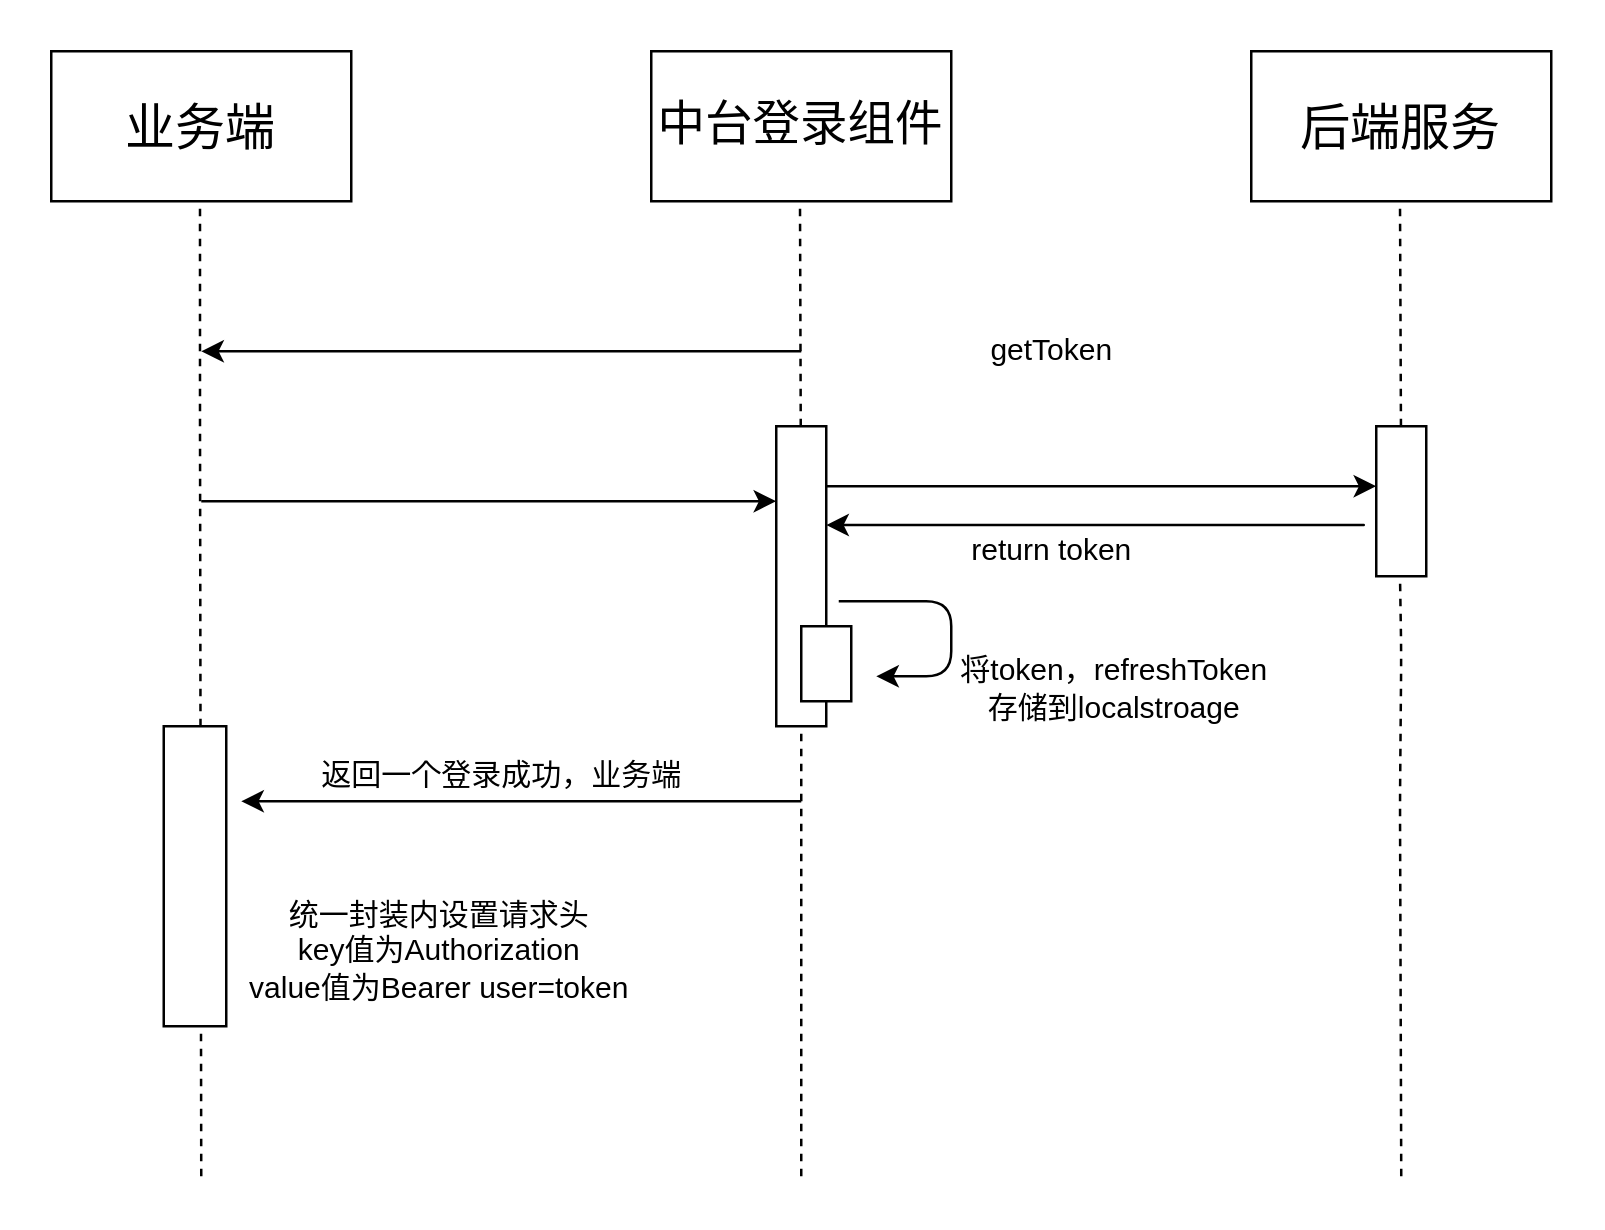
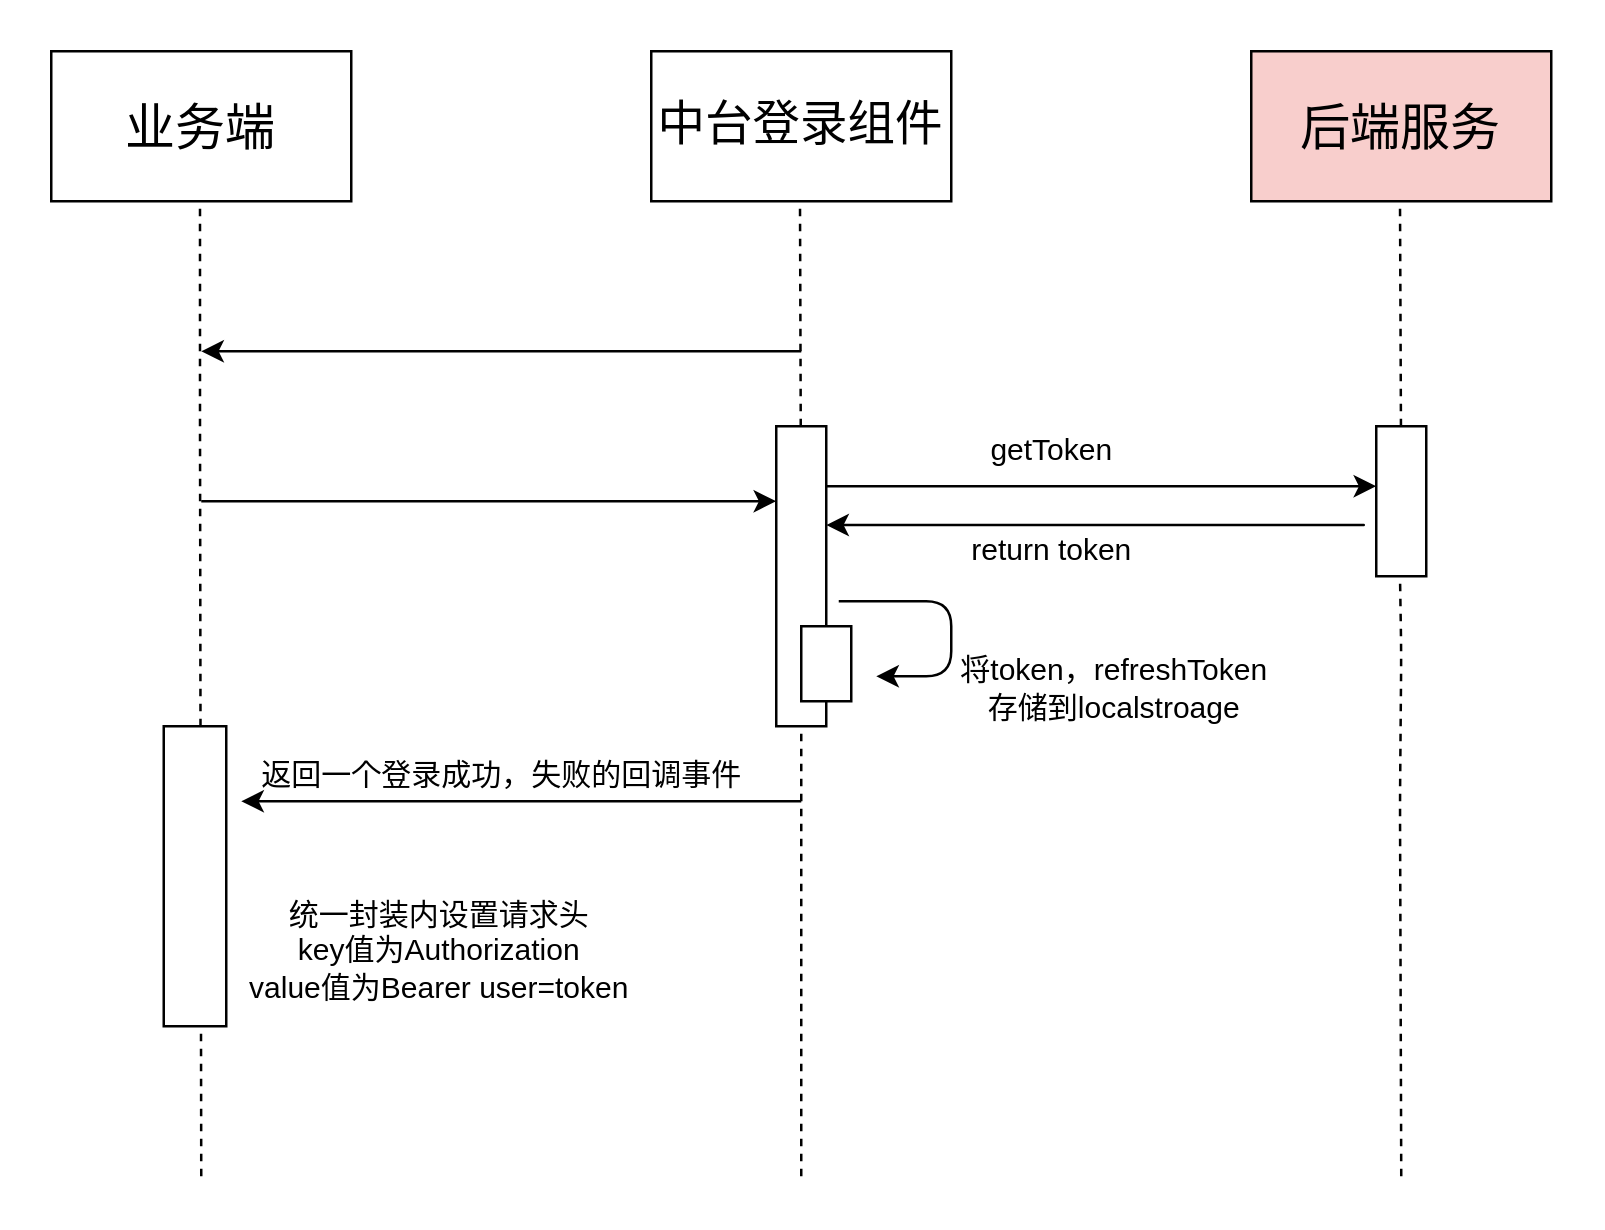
(1401, 126) -> (1401, 126)
(1051, 351) -> (1051, 451)
(503, 776) -> (503, 776)
